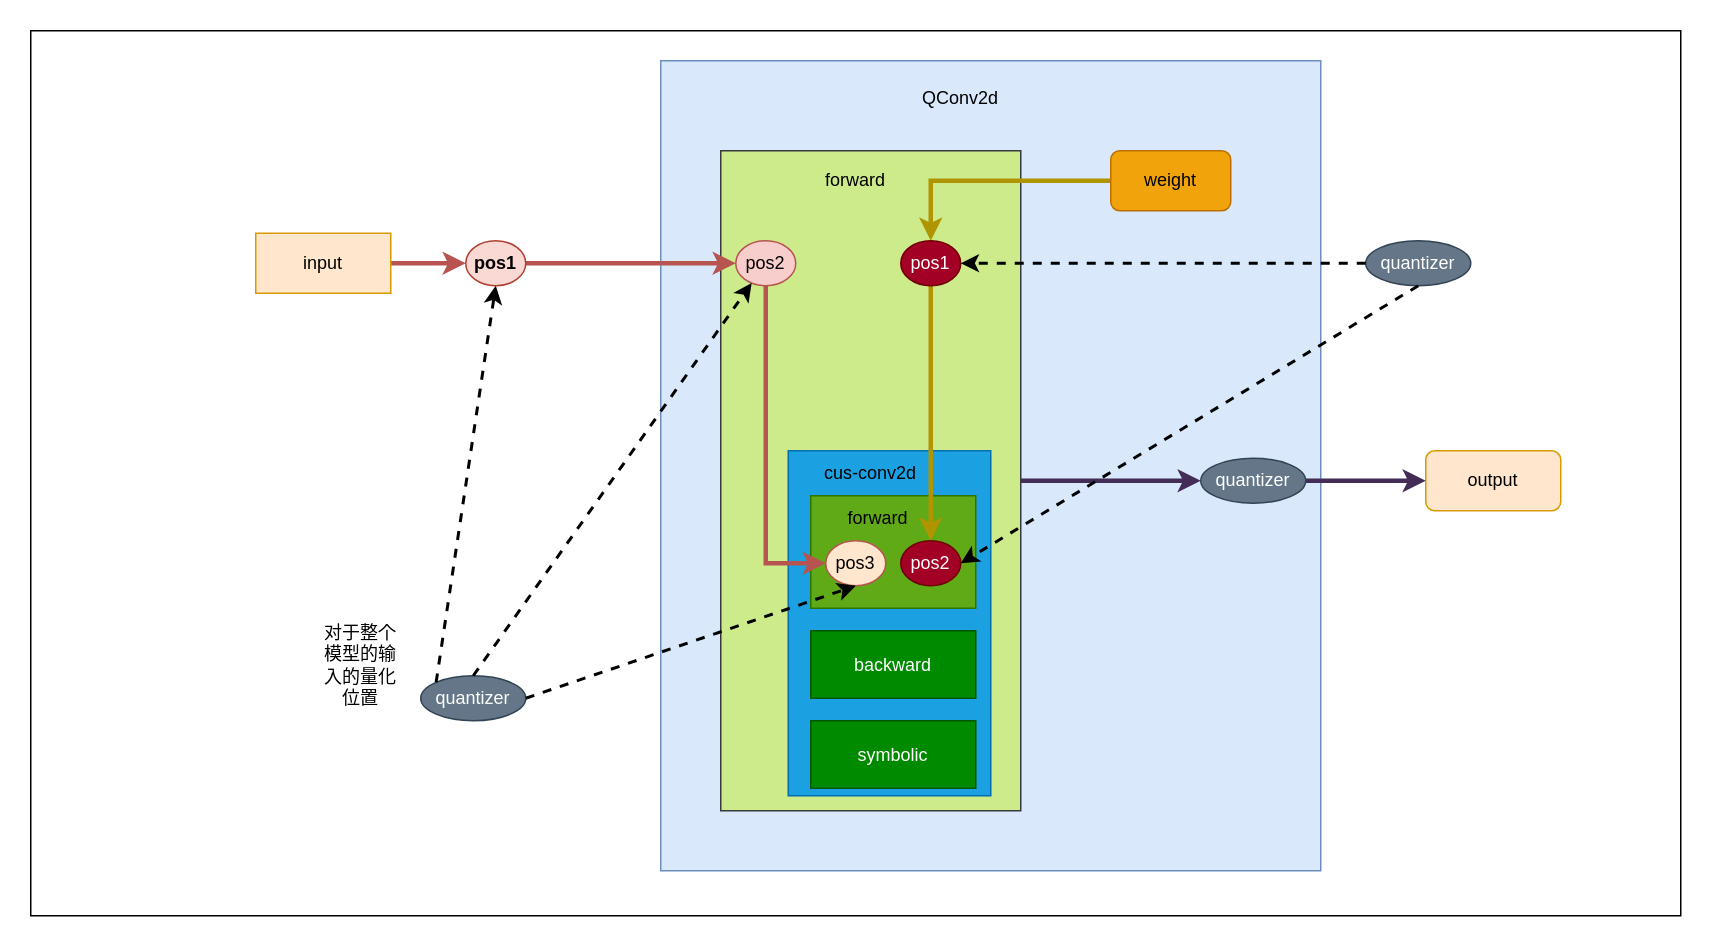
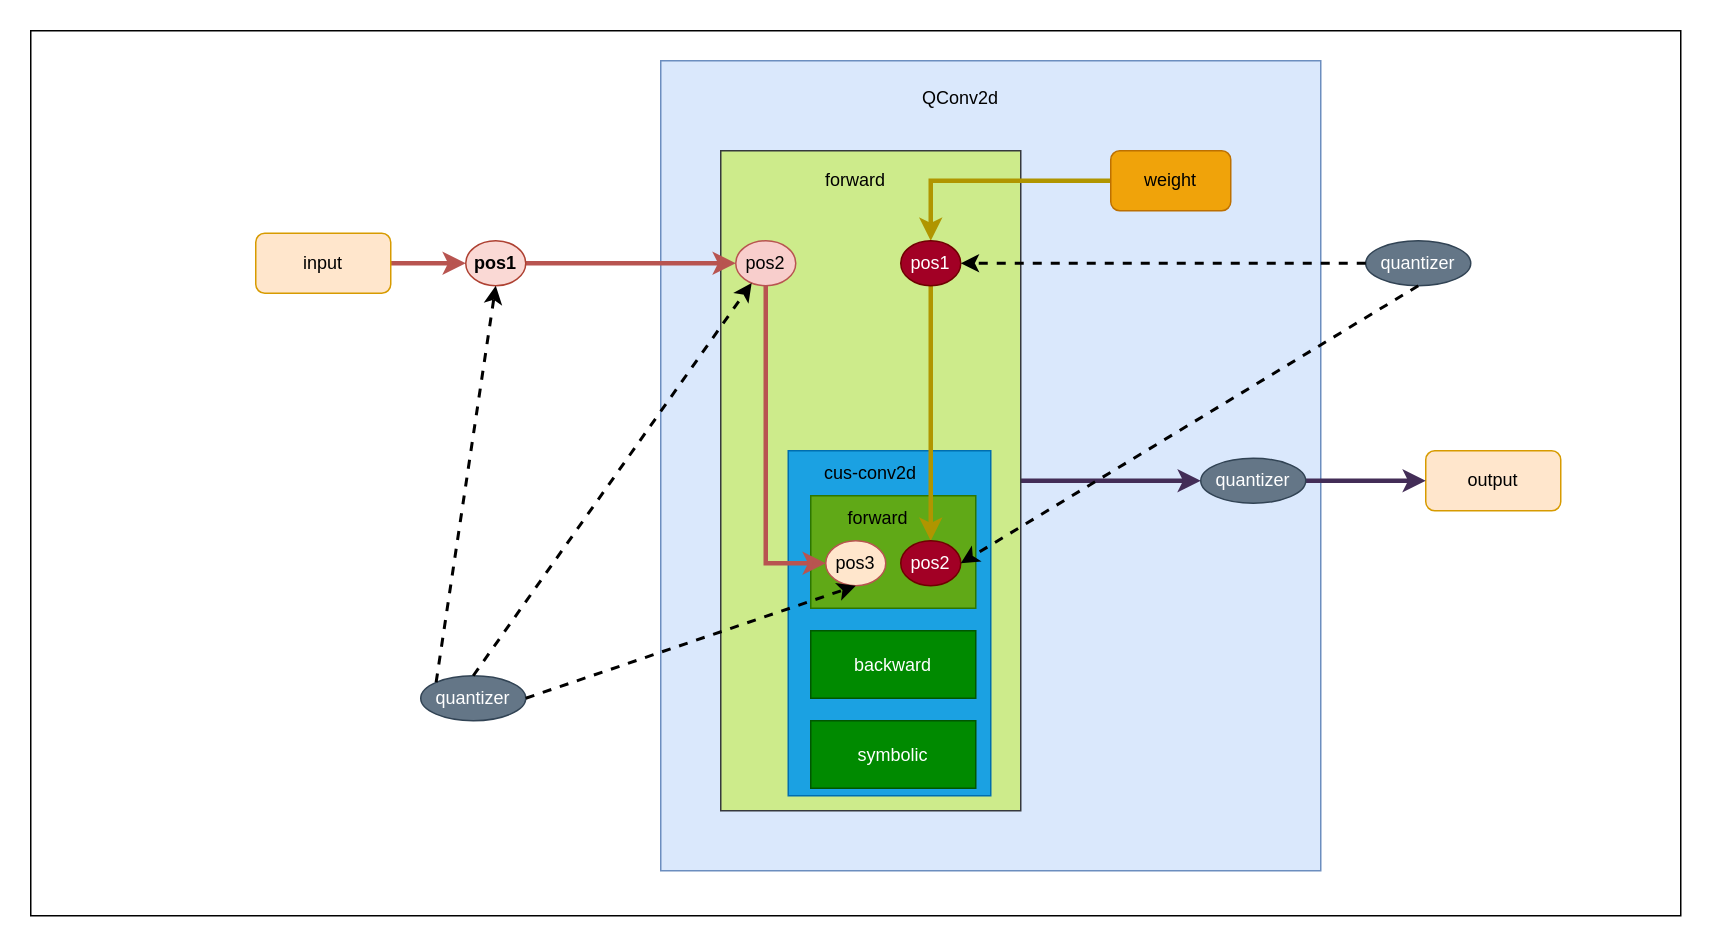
(323, 263) -> (323, 263)
(361, 665) -> none
